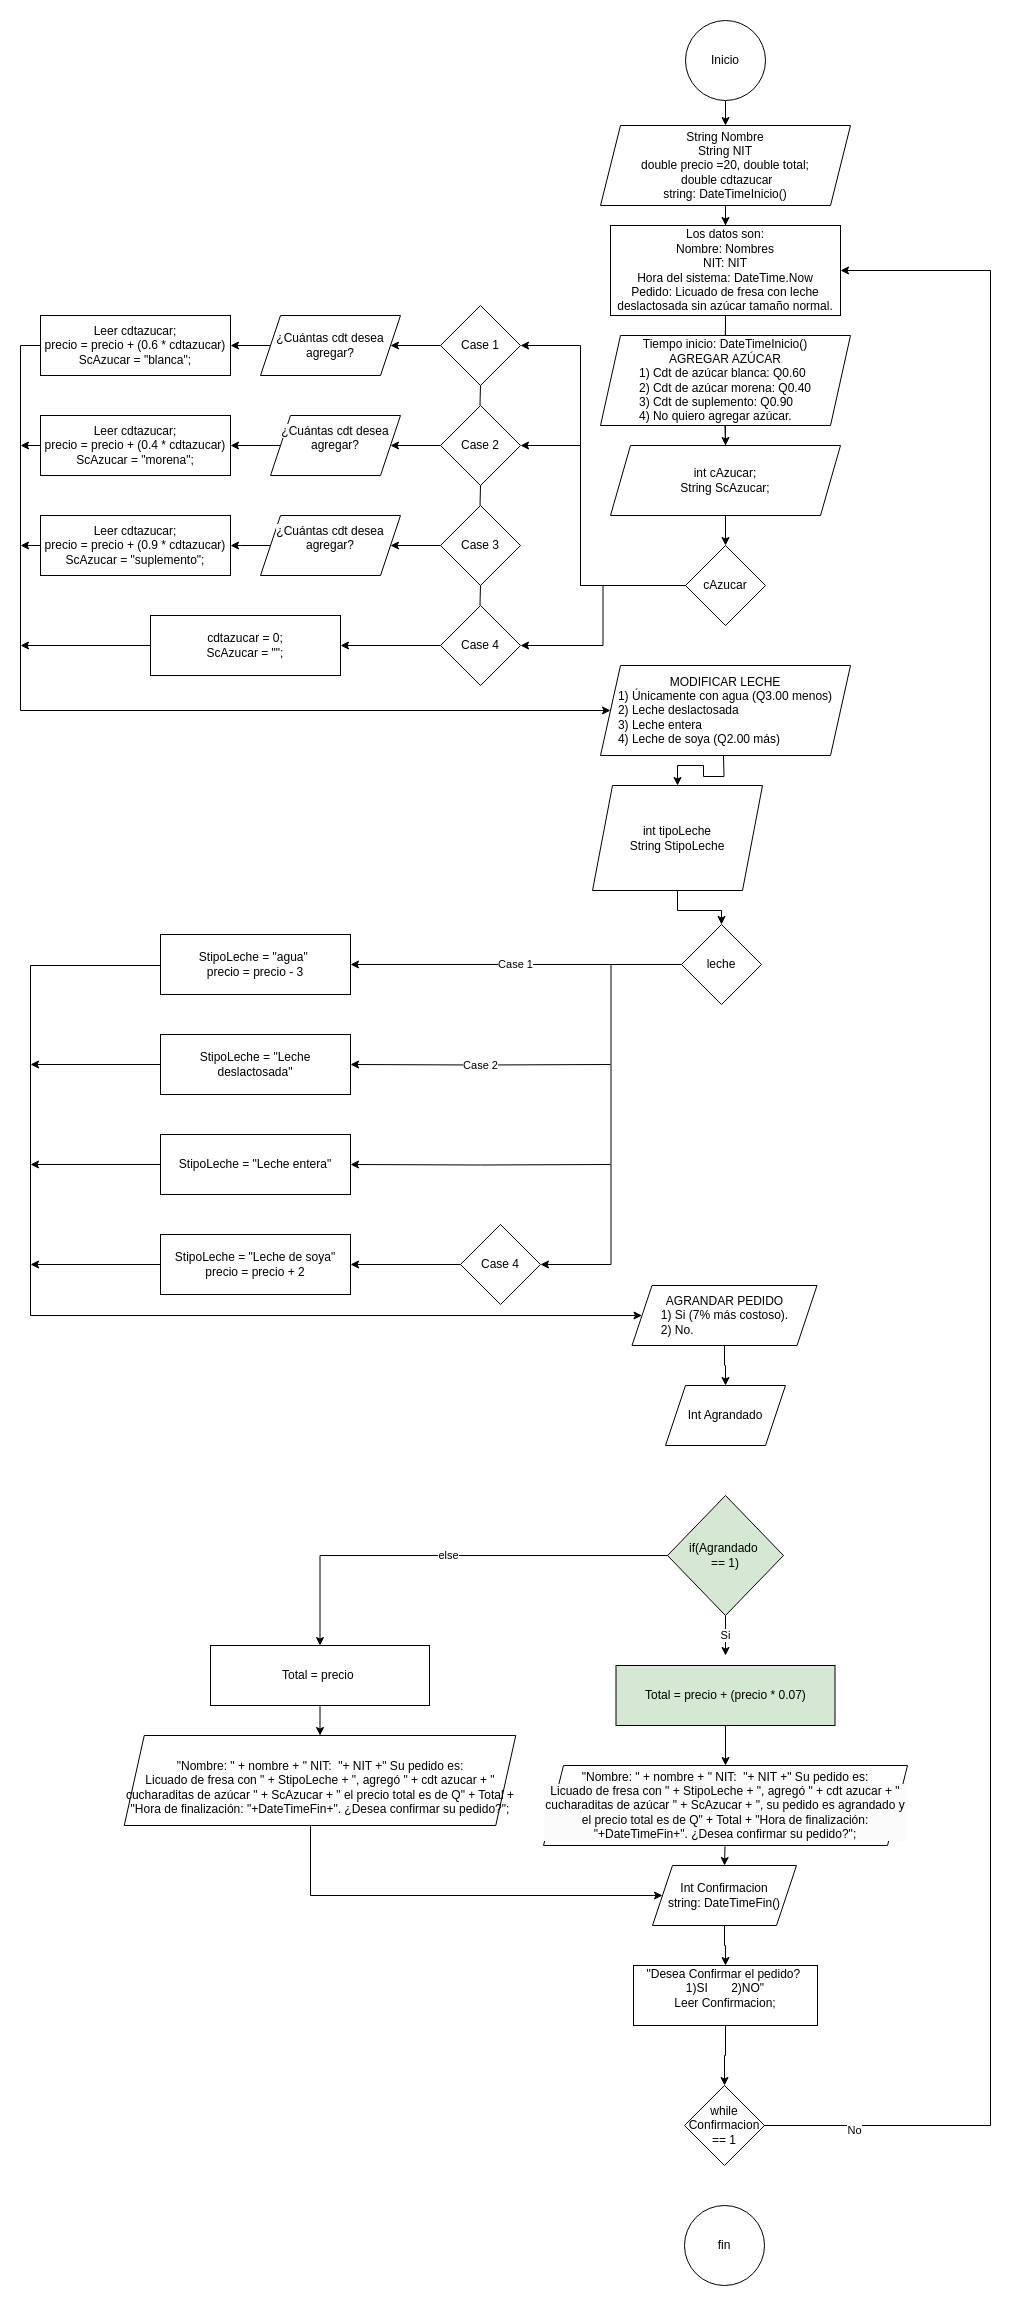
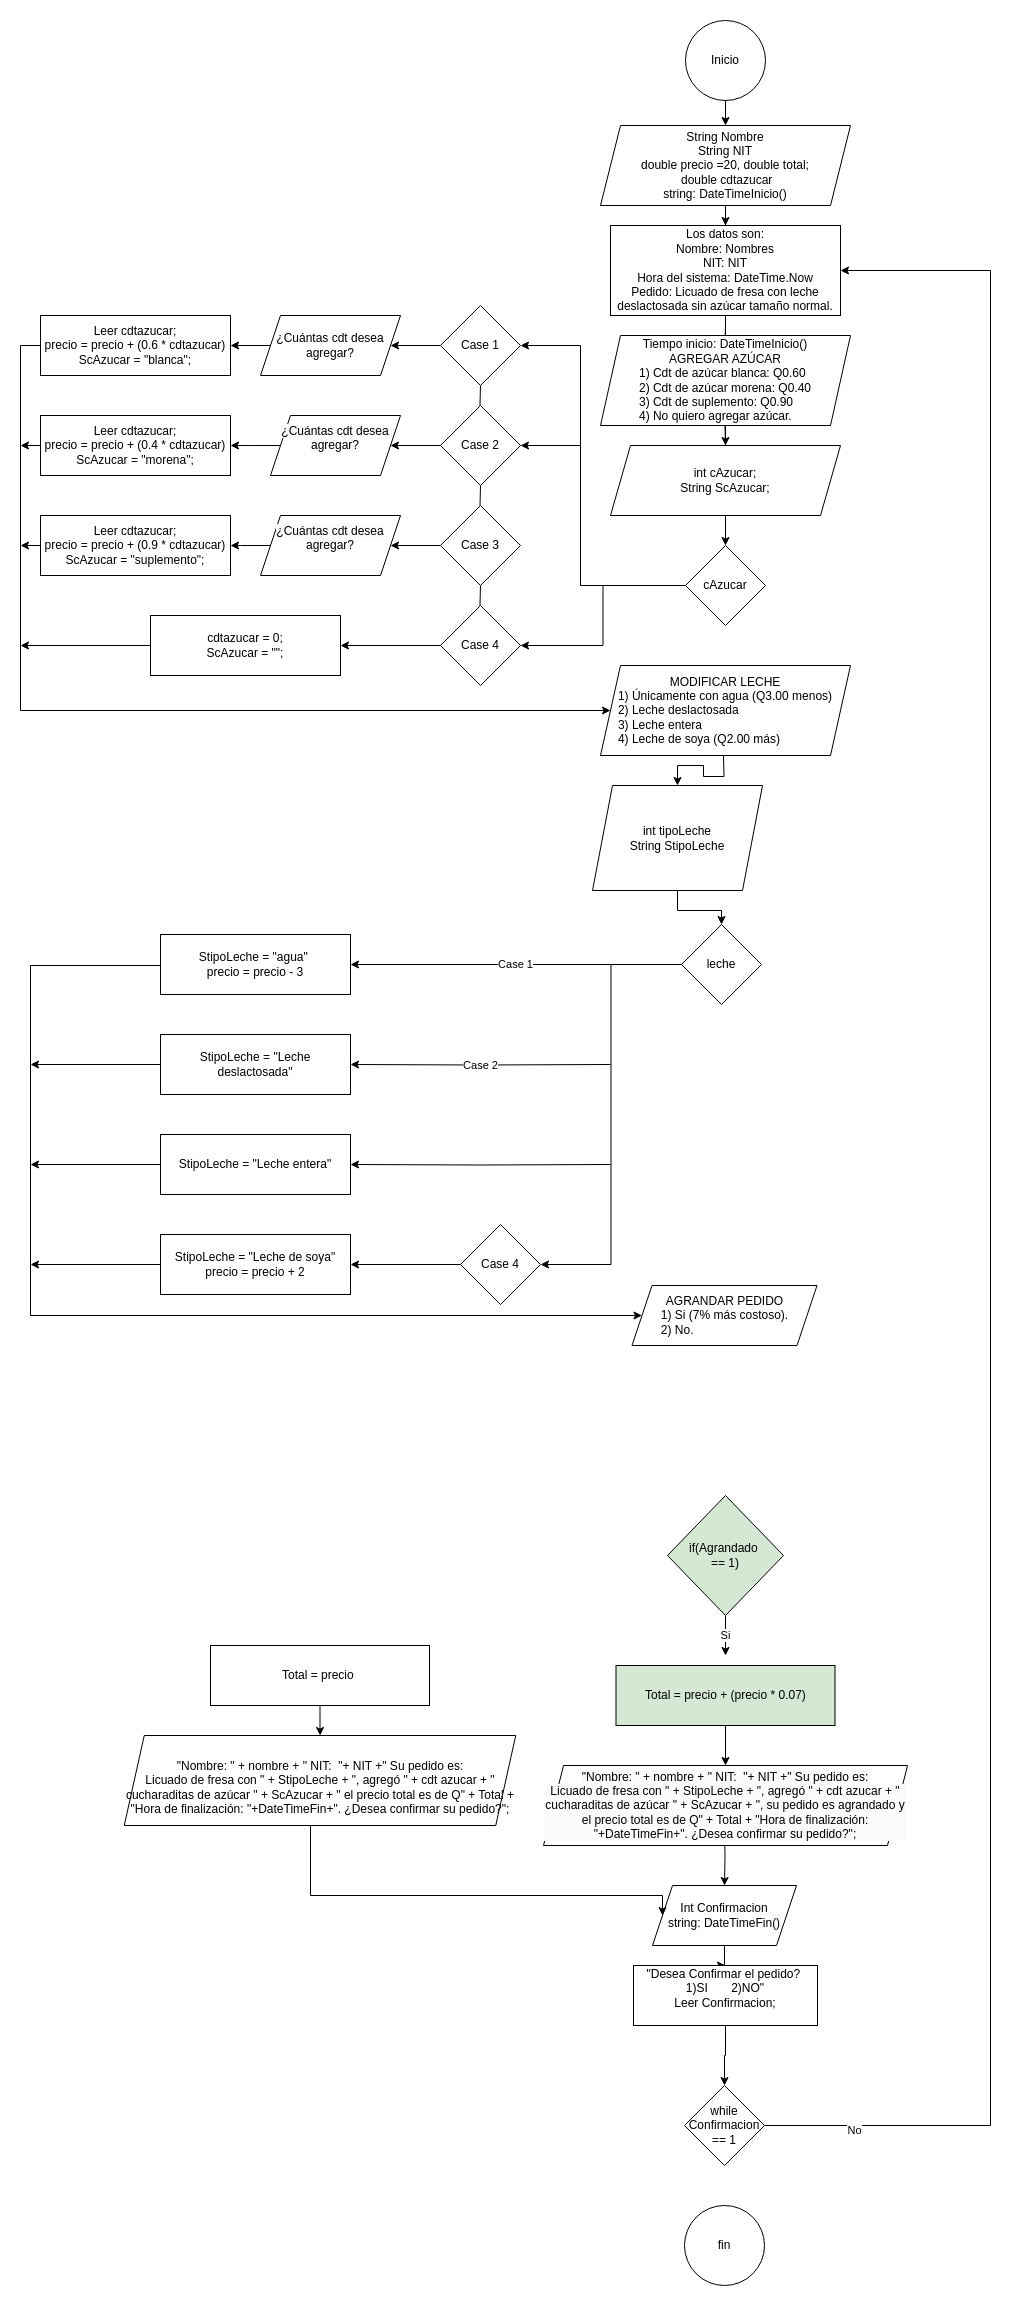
(725, 1363) -> none
(726, 1416) -> none
(452, 1556) -> none
(725, 1896) -> (725, 1916)
